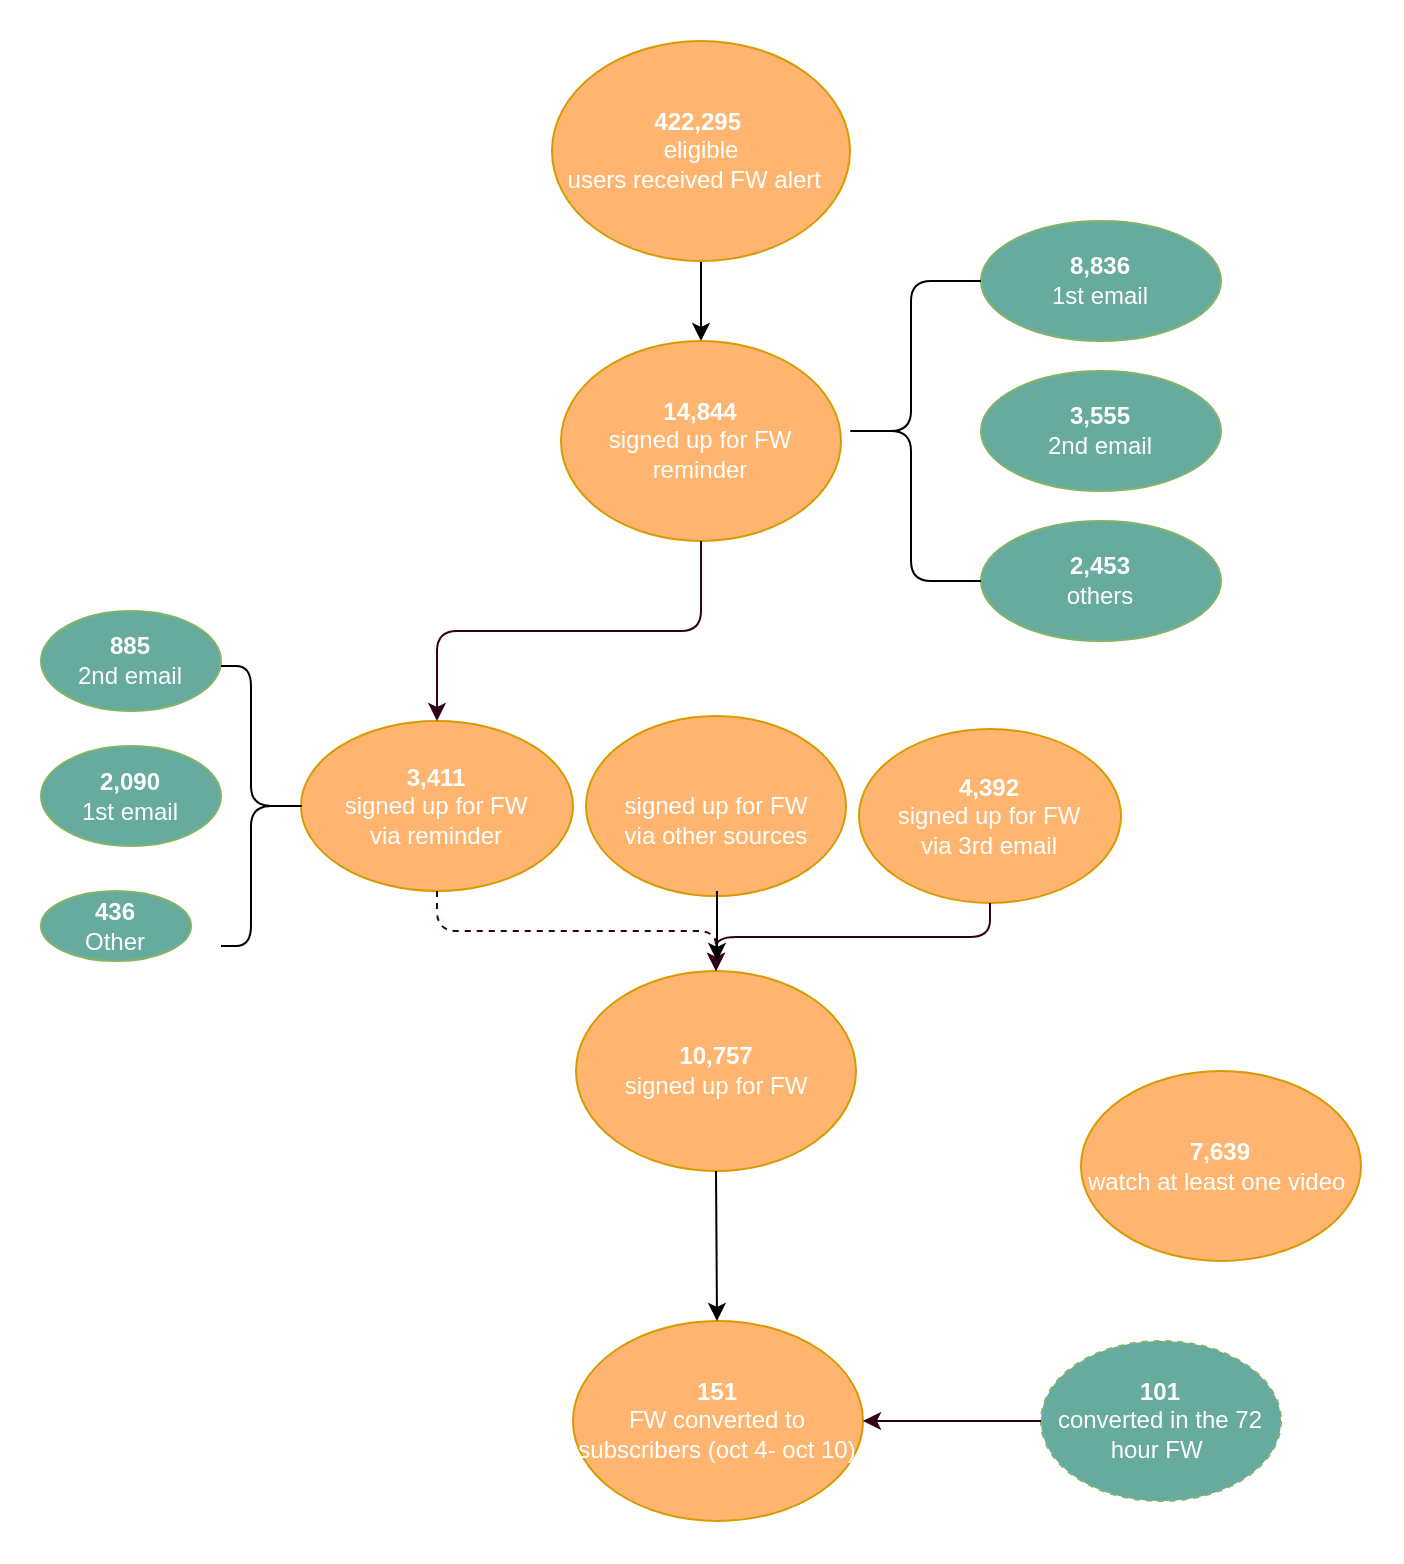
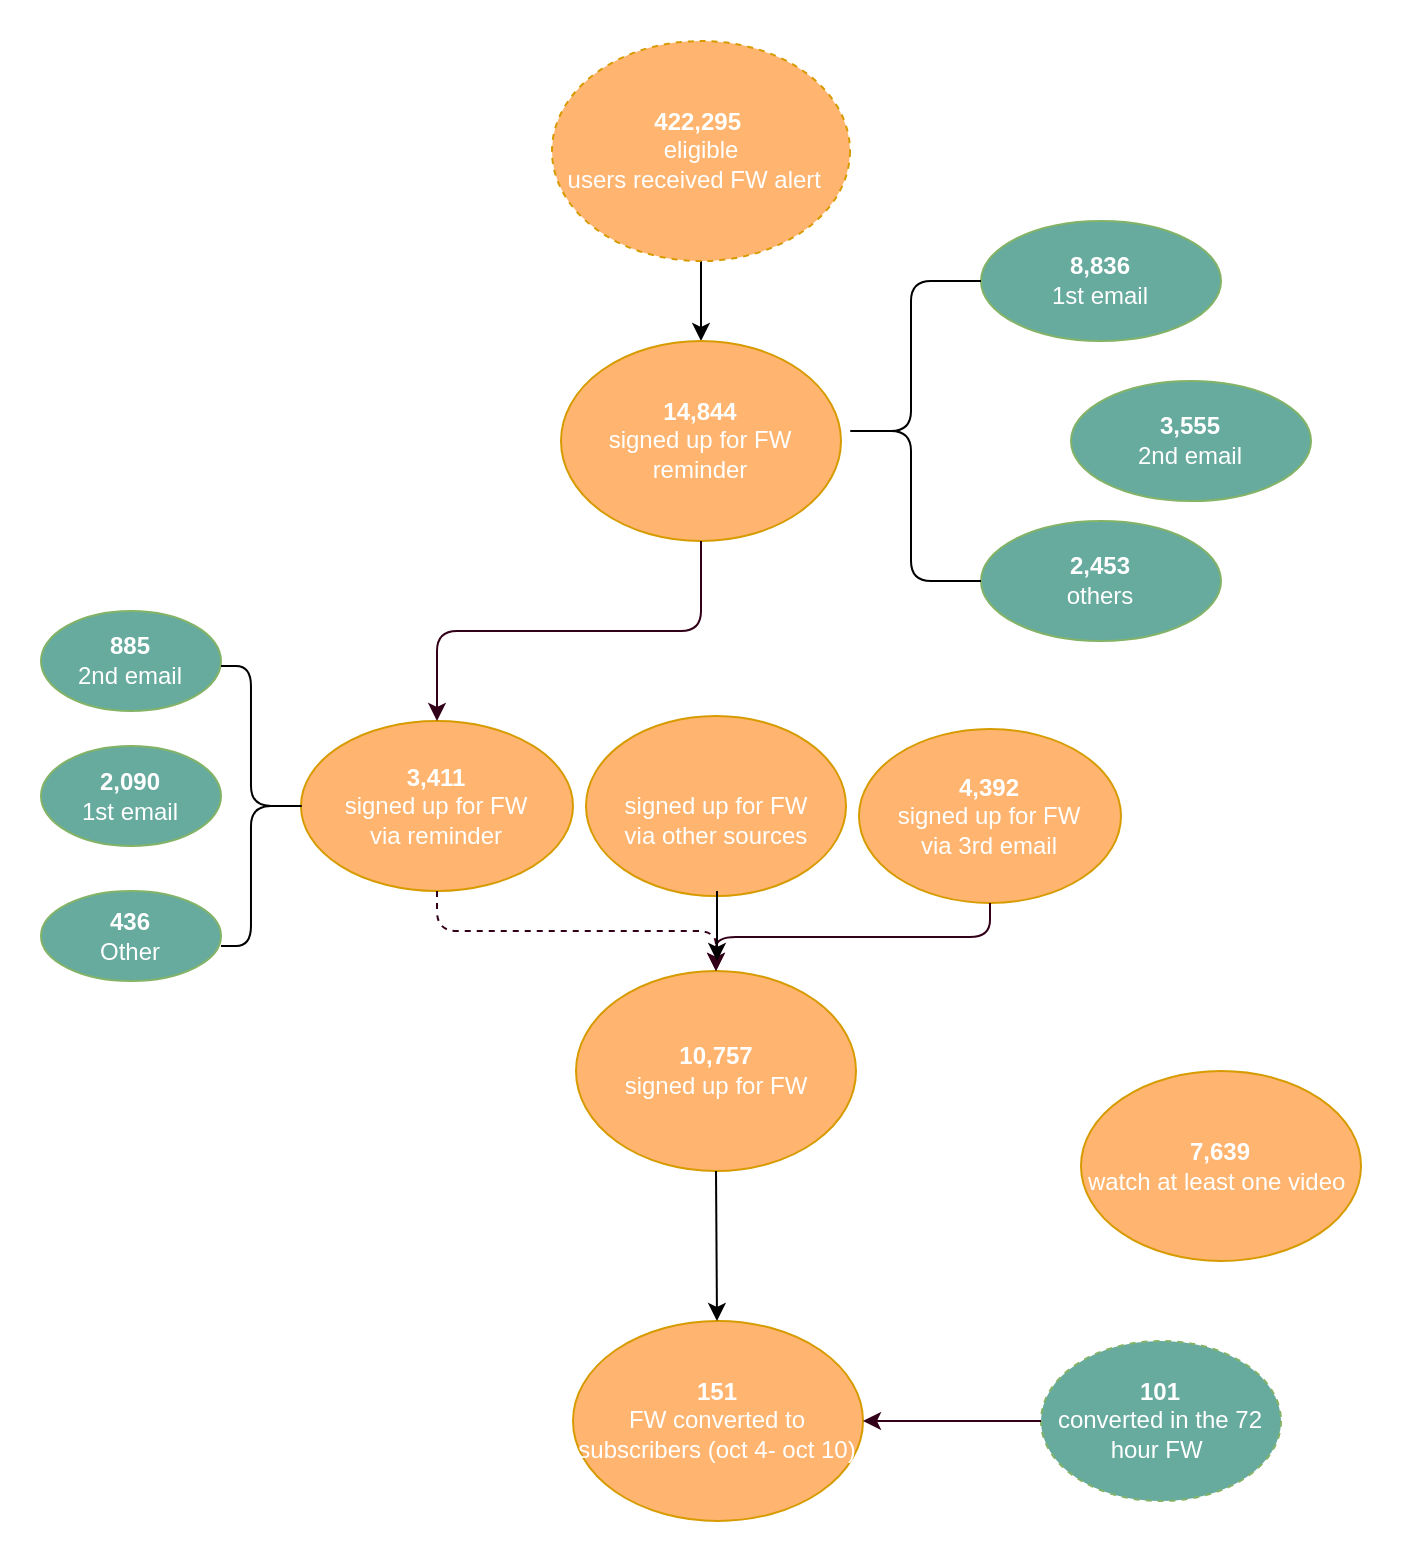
(701, 151) -> (701, 151)
(1101, 431) -> (1191, 441)
(116, 926) -> (131, 936)
